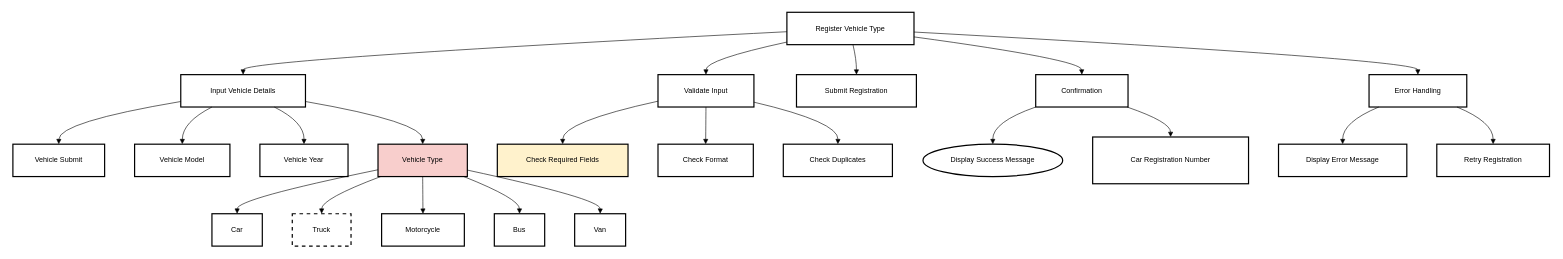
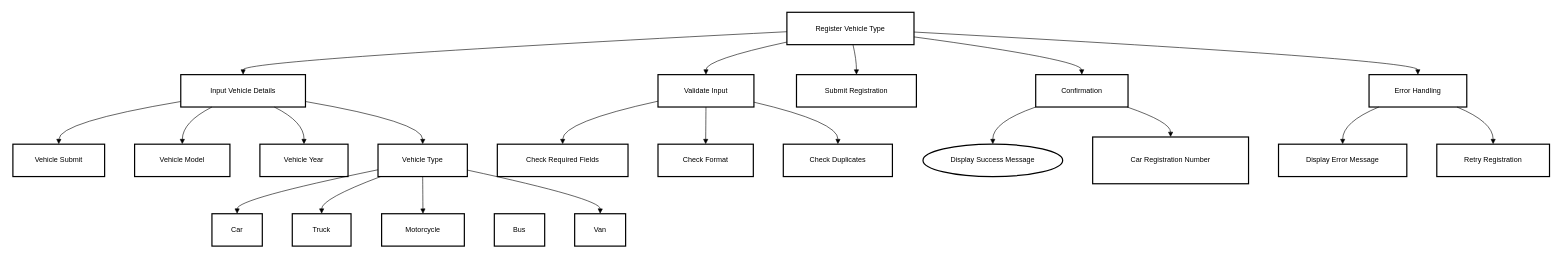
(422, 161) -> (422, 161)
(563, 161) -> (563, 161)
(493, 189) -> none
(321, 230) -> (321, 230)
